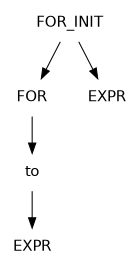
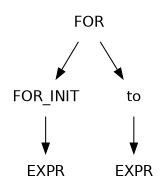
(53, 56) -> (70, 56)
